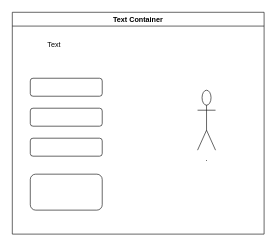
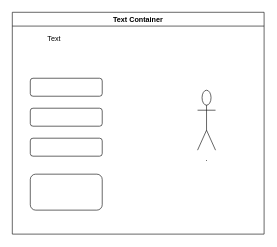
(54, 45) -> (54, 39)
